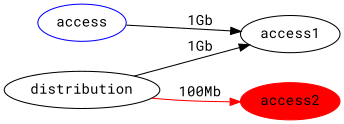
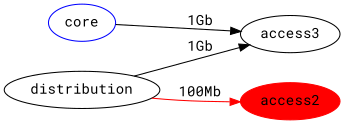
(82, 23) -> (82, 23)
(290, 34) -> (290, 34)
